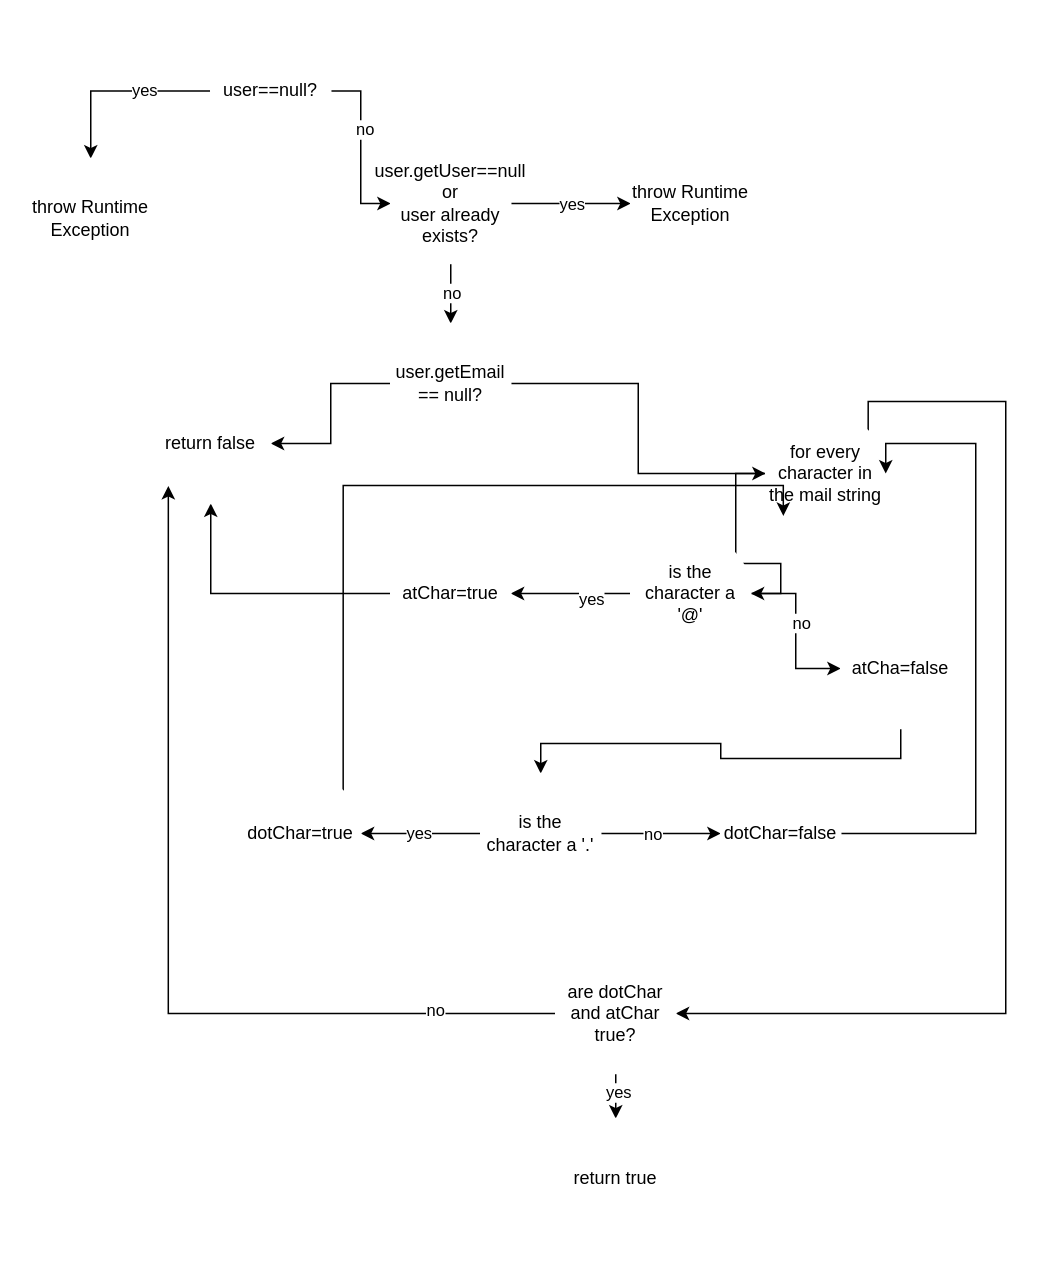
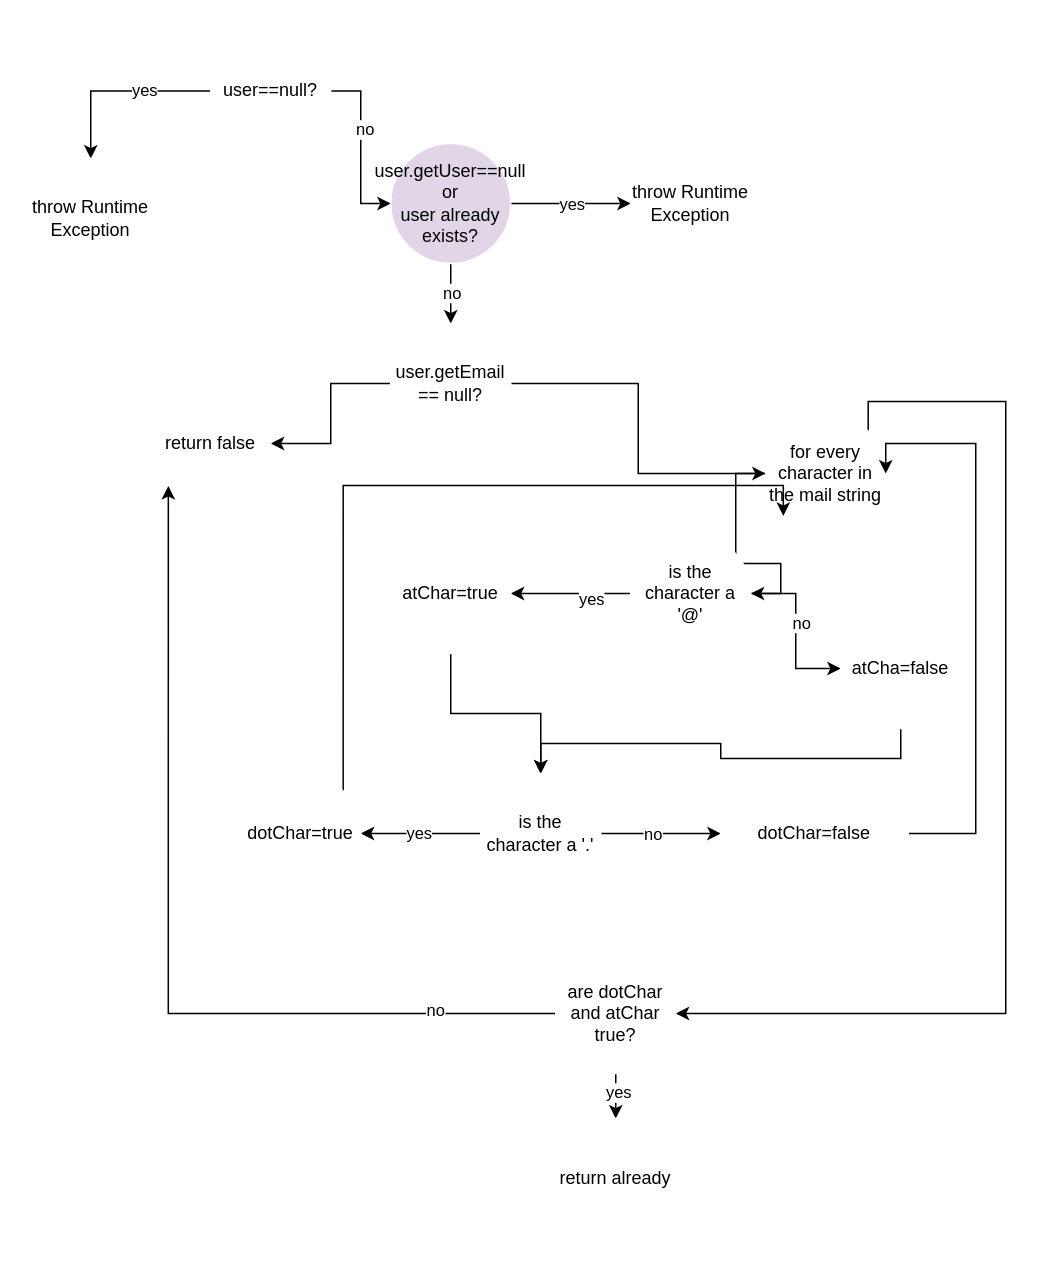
(451, 203) -> (451, 203)
(261, 593) -> (479, 713)
(781, 833) -> (815, 833)
(616, 1178) -> (616, 1178)
